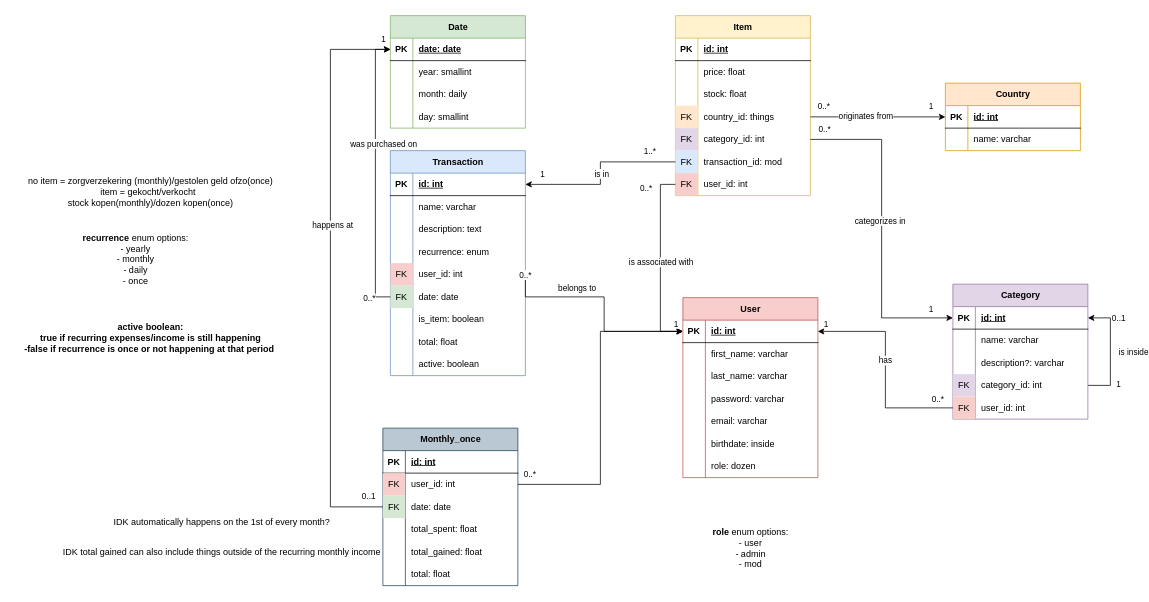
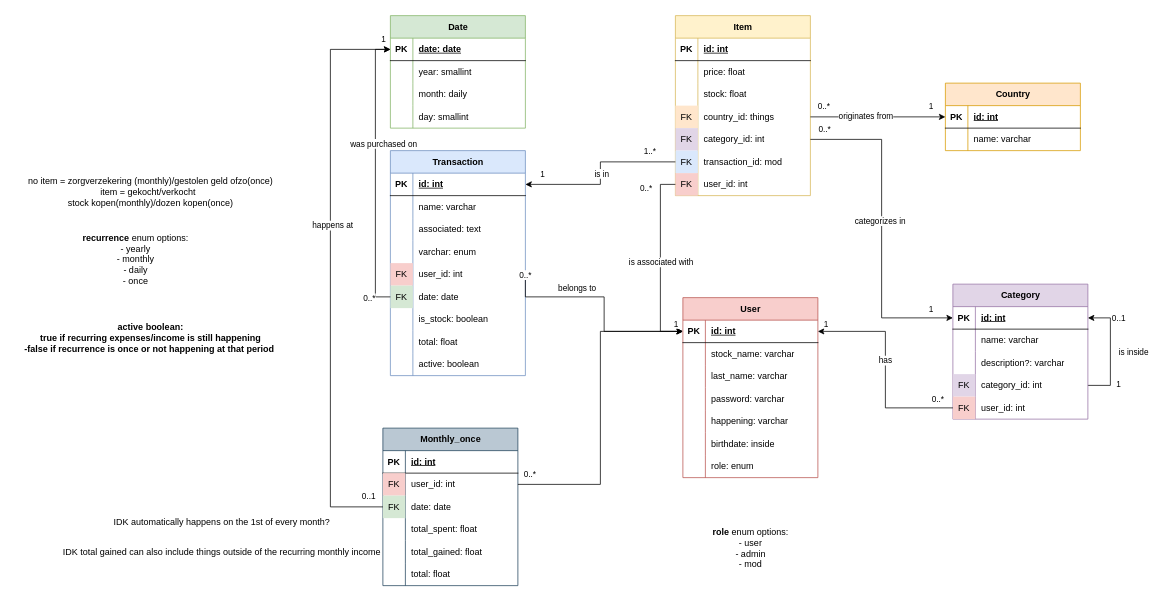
(457, 229) -> (456, 229)
(457, 252) -> (449, 252)
(453, 319) -> (457, 319)
(756, 354) -> (757, 354)
(742, 421) -> (753, 421)
(736, 466) -> (733, 466)
